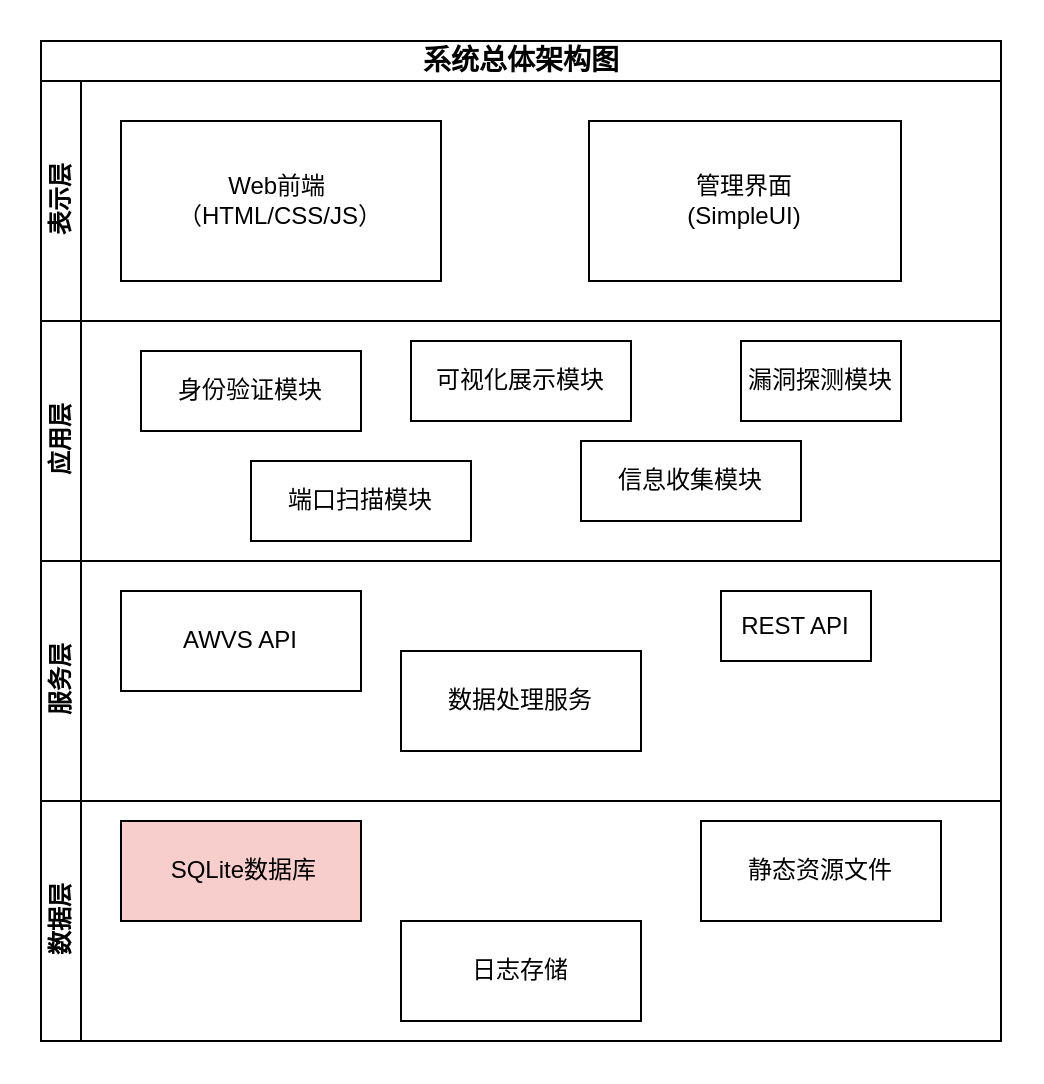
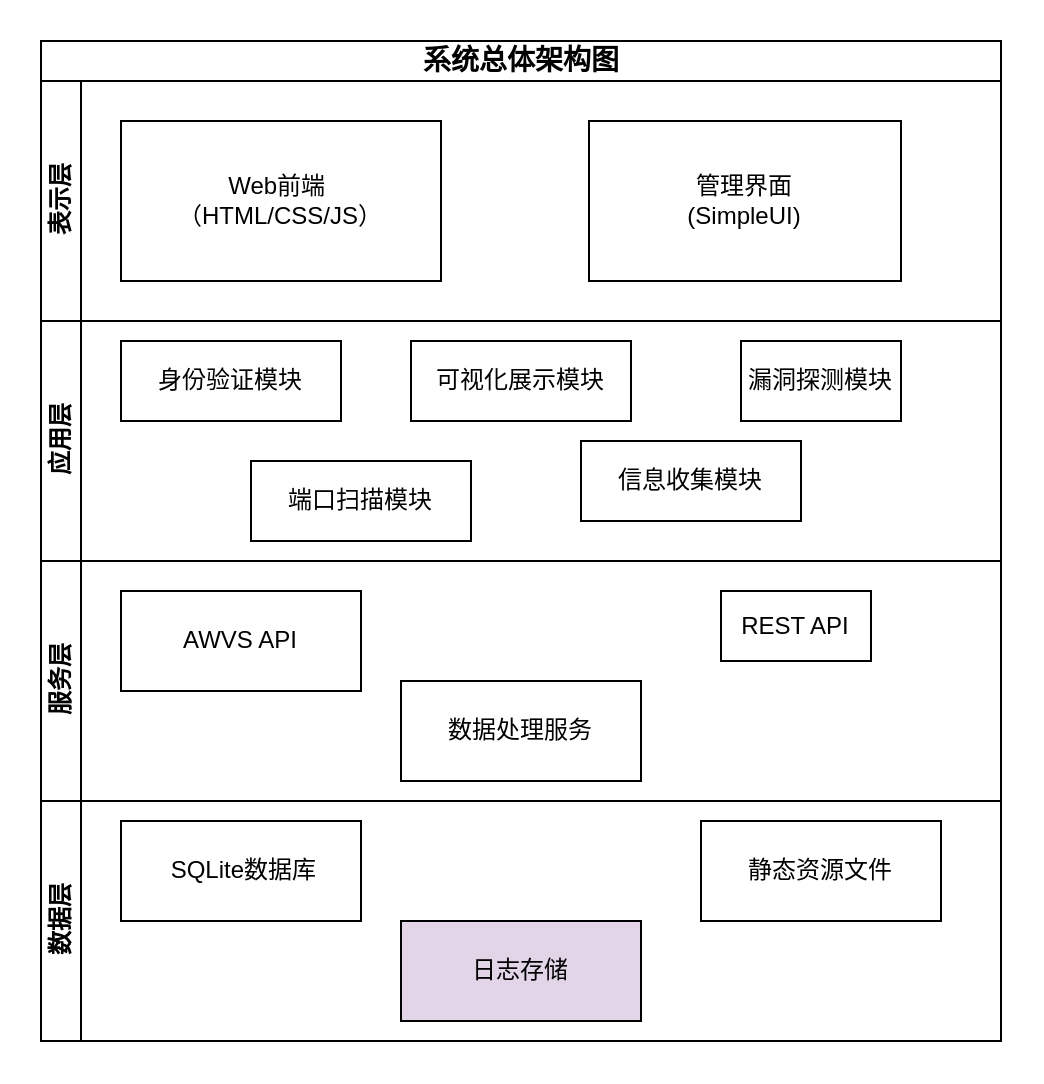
(251, 391) -> (231, 381)
(521, 701) -> (521, 731)
(241, 871) -> (241, 871)
(521, 971) -> (521, 971)
